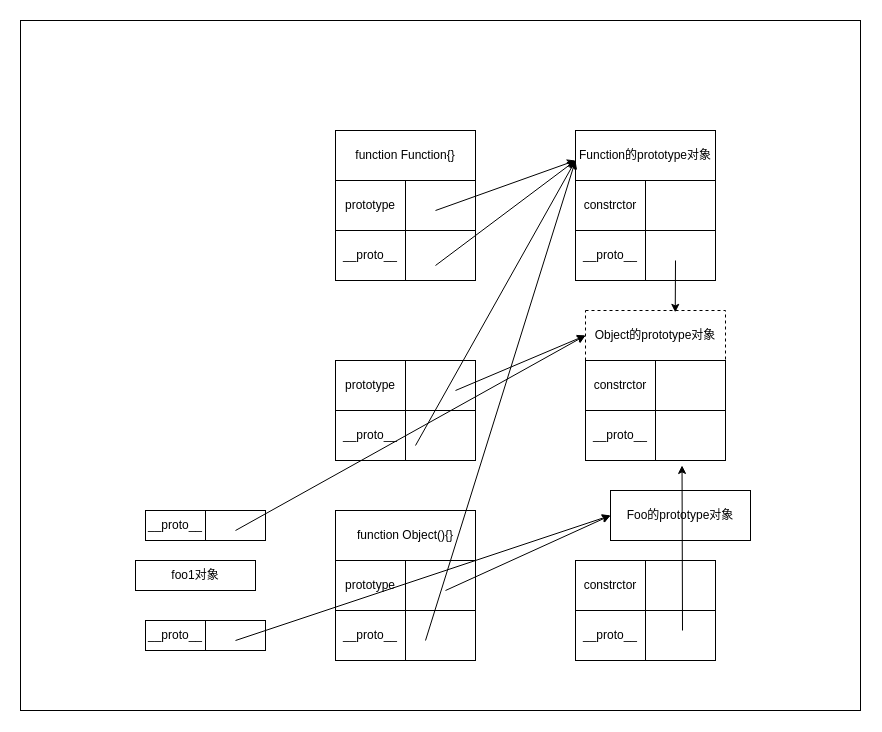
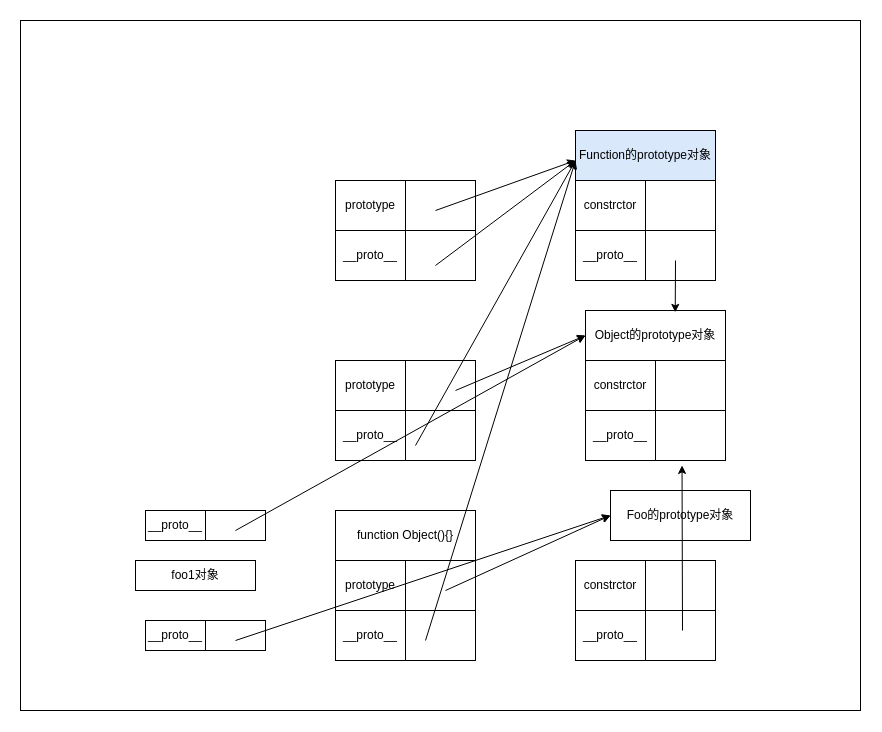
(406, 156) -> none
(646, 156) -> (646, 156)
(656, 336) -> (656, 336)
